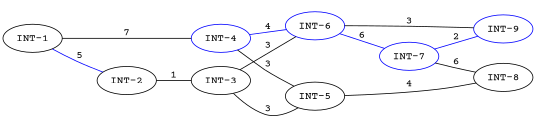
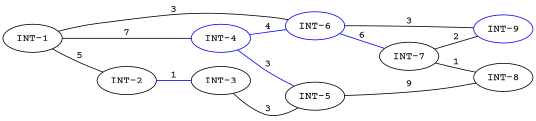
(456, 43) -> (456, 43)
(268, 53) -> (173, 15)
(409, 56) -> (409, 56)
(77, 61) -> (77, 61)
(456, 61) -> (456, 61)
(265, 70) -> (265, 70)
(174, 81) -> (174, 81)
(409, 83) -> (409, 83)
